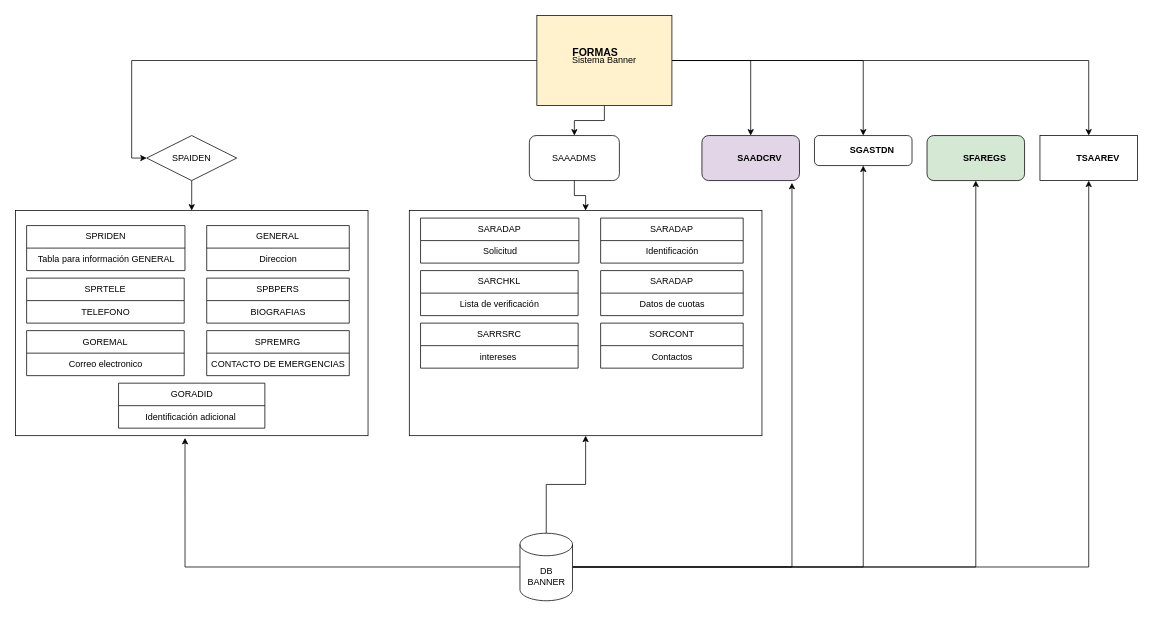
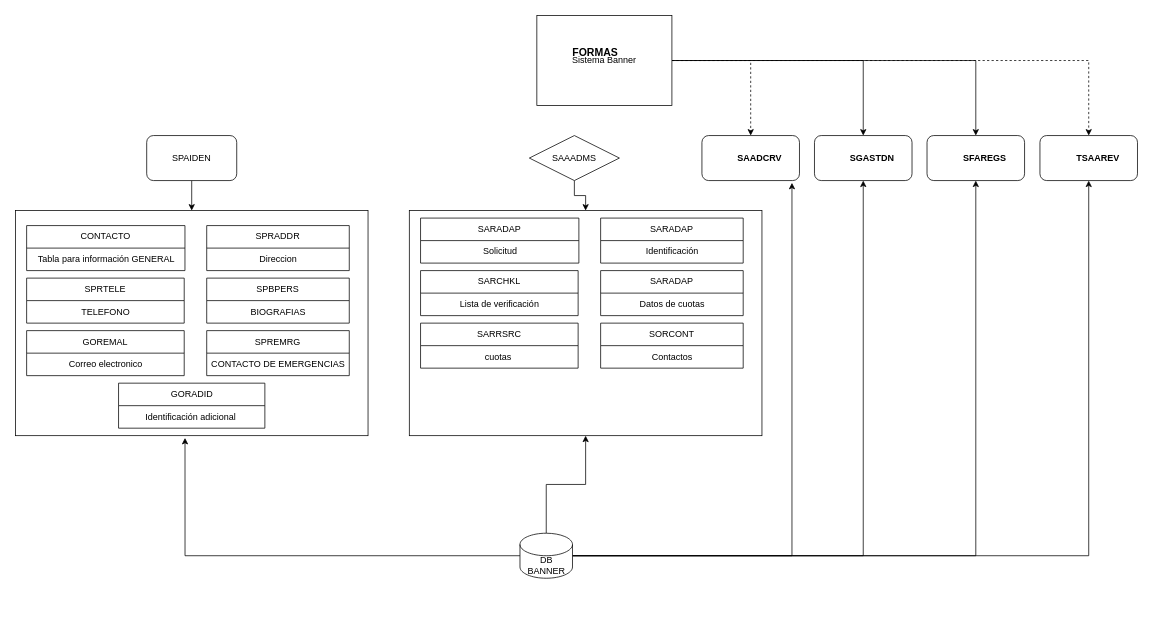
(281, 60) -> none
(604, 60) -> (604, 60)
(1067, 60) -> (1067, 60)
(750, 96) -> (750, 96)
none -> (975, 96)
(592, 120) -> none
(863, 150) -> (863, 158)
(192, 158) -> (192, 158)
(574, 158) -> (574, 158)
(750, 158) -> (750, 158)
(975, 158) -> (975, 158)
(1088, 158) -> (1088, 158)
(106, 237) -> (106, 237)
(278, 237) -> (278, 237)
(500, 357) -> (500, 357)
(546, 567) -> (546, 555)
